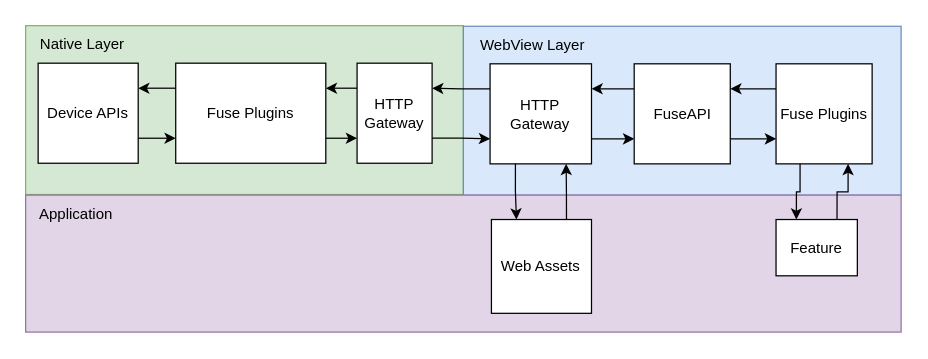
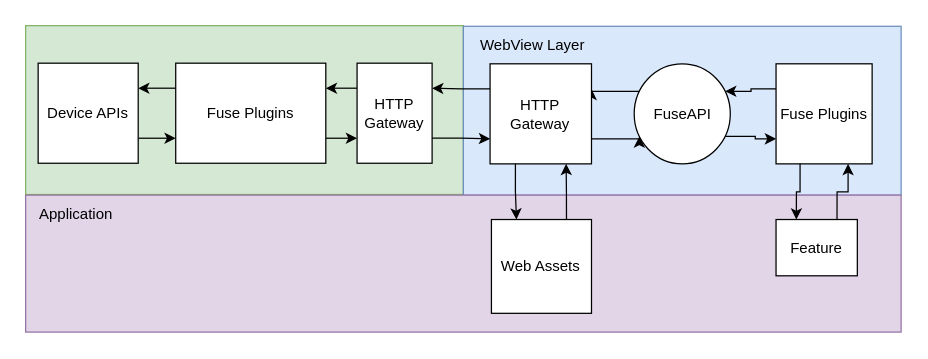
(82, 44) -> none
(682, 114) -> (682, 114)
